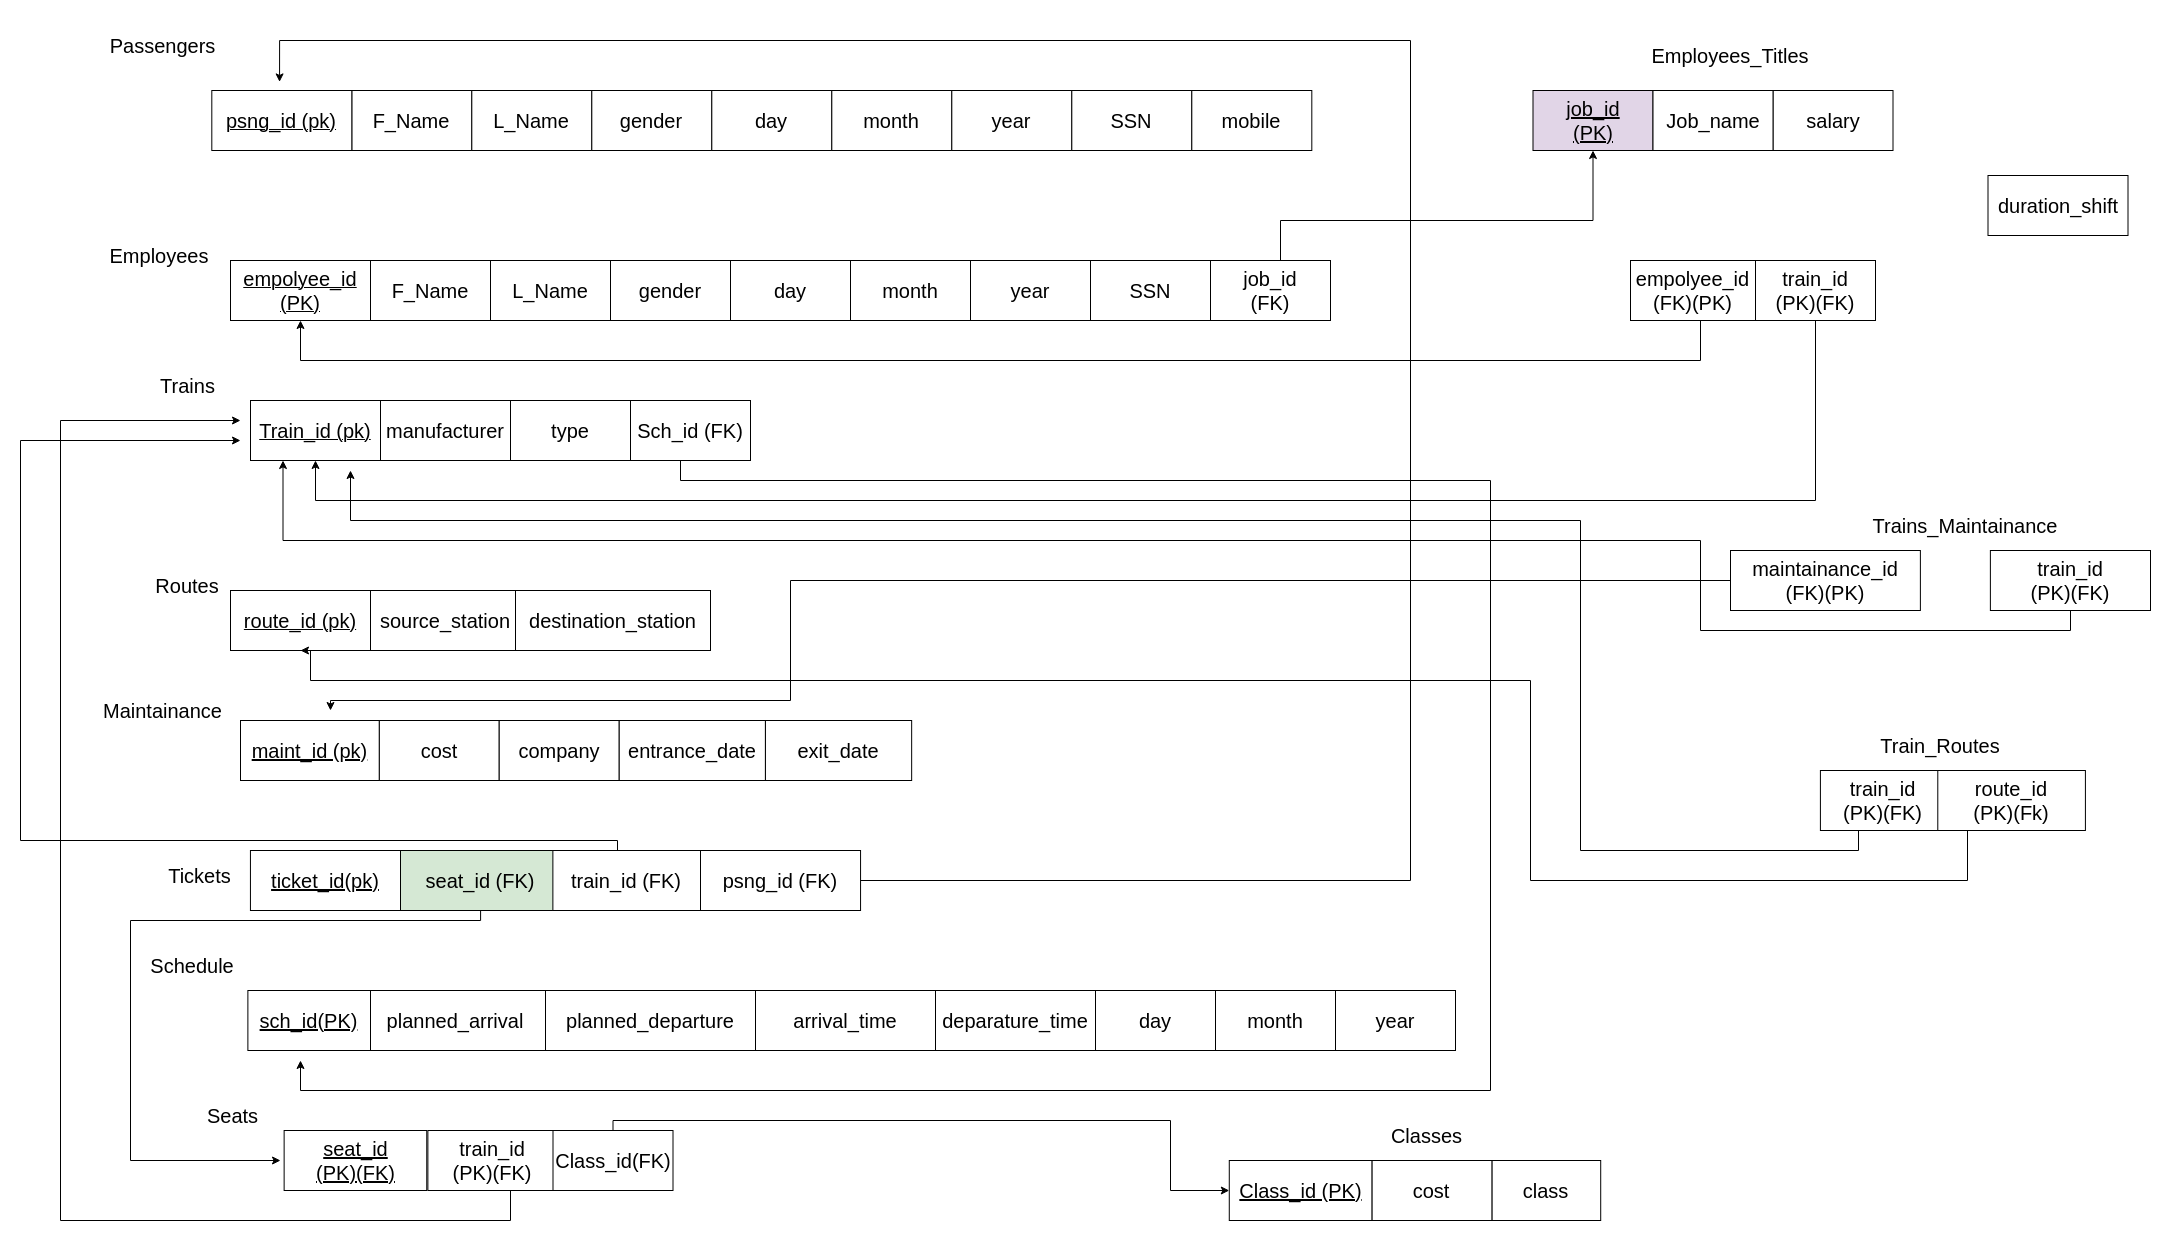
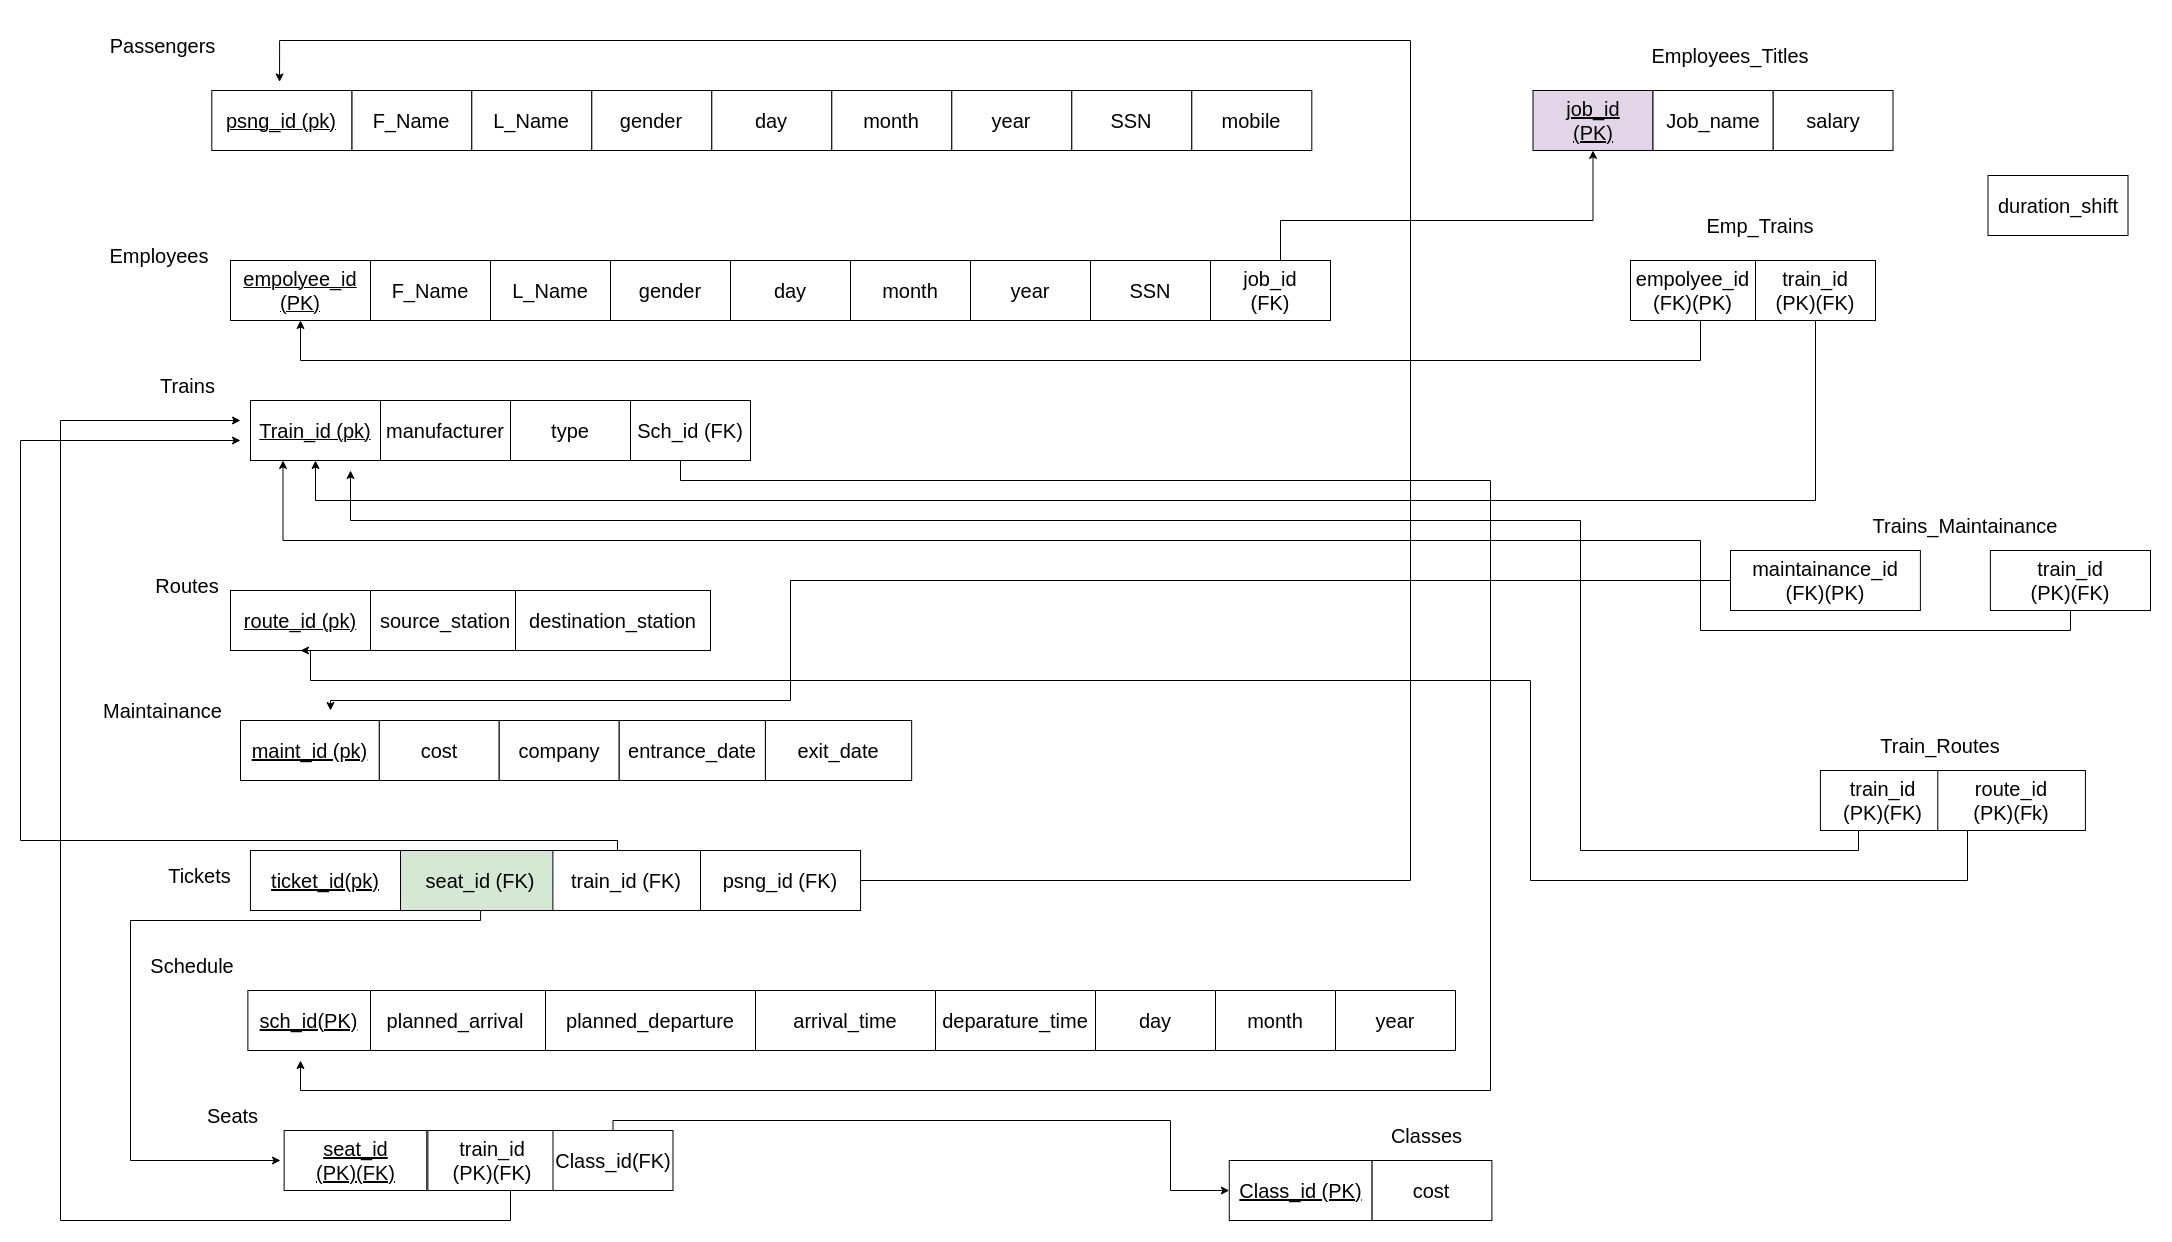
none -> (1760, 226)
(1546, 1191) -> none
